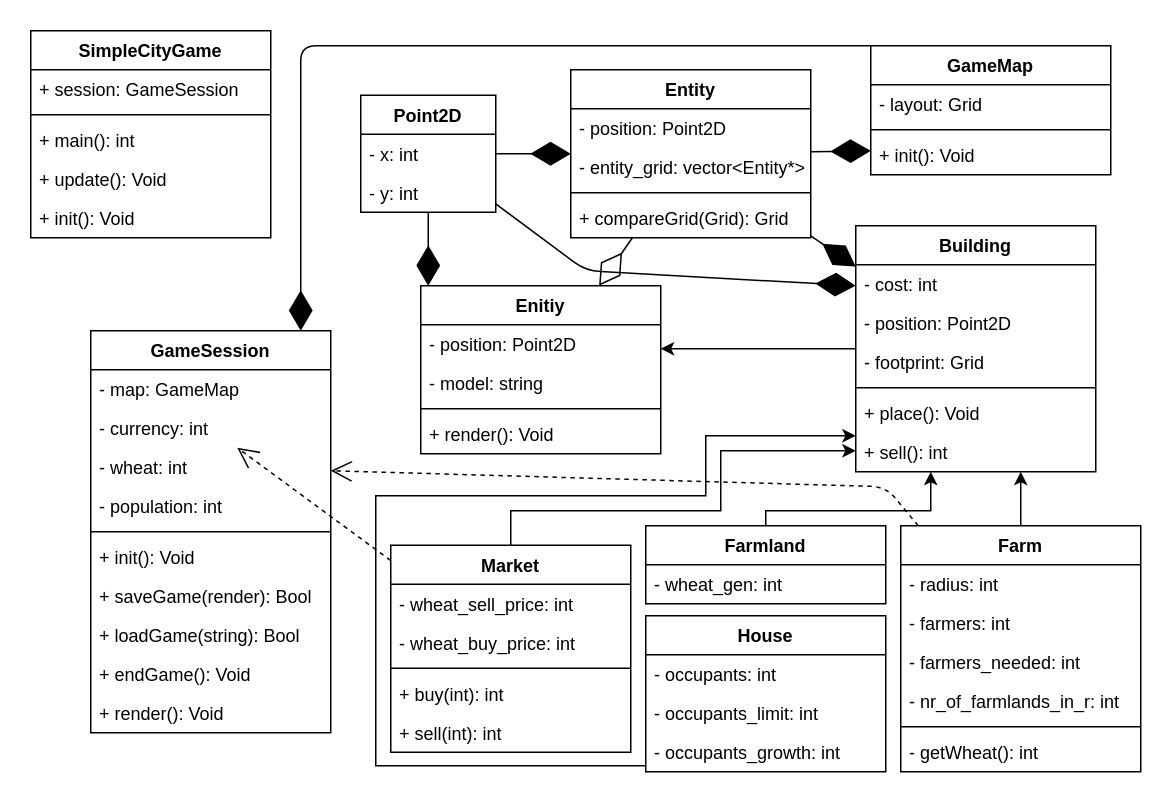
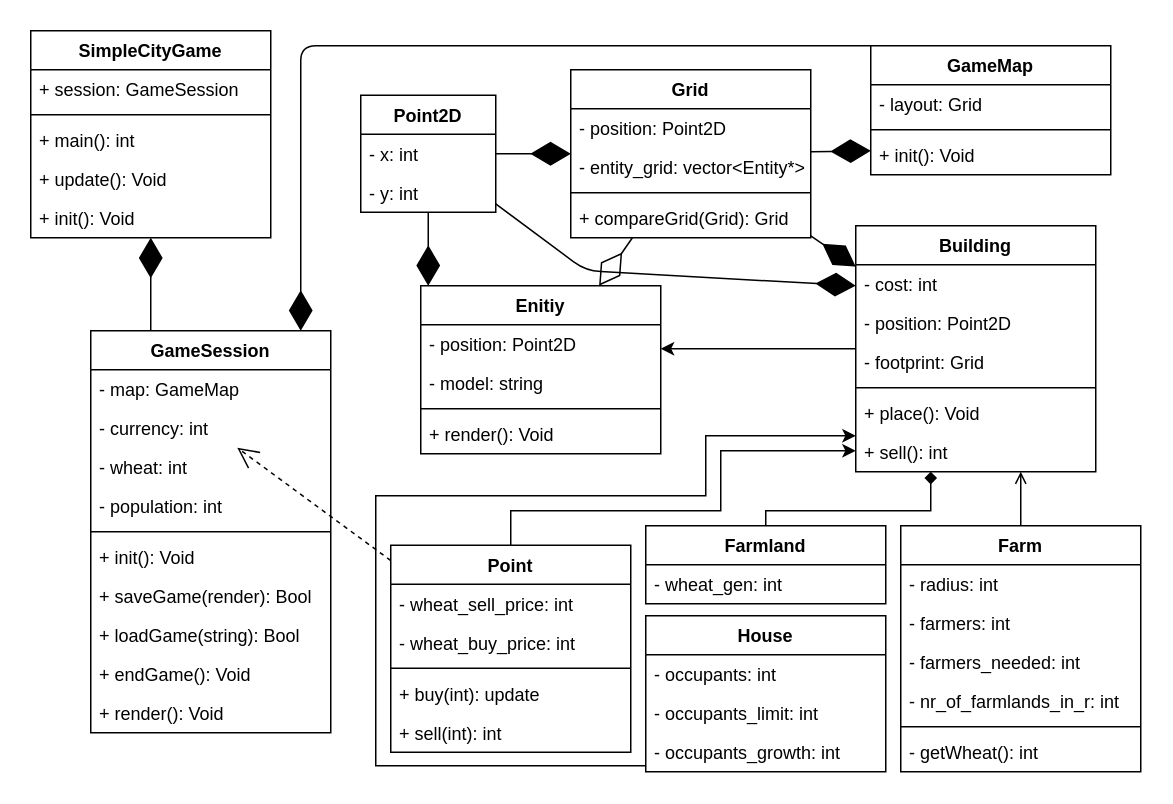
(690, 90) -> (690, 90)
none -> (151, 304)
(630, 479) -> none
(931, 483) -> (931, 484)
(1021, 483) -> (1021, 480)
(510, 566) -> (510, 566)
(463, 695) -> (480, 695)
